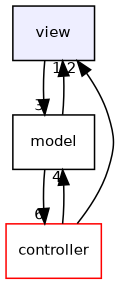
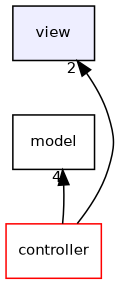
(44, 80) -> none
(64, 95) -> none
(44, 189) -> none
